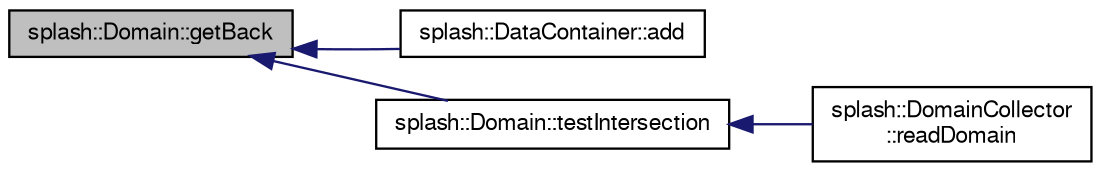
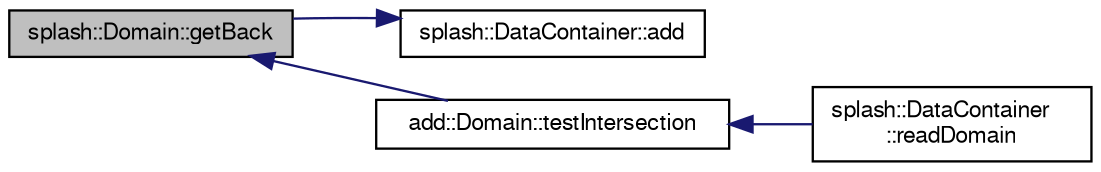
(359, 49) -> (335, 18)
(553, 124) -> (553, 124)
(952, 124) -> (952, 124)
